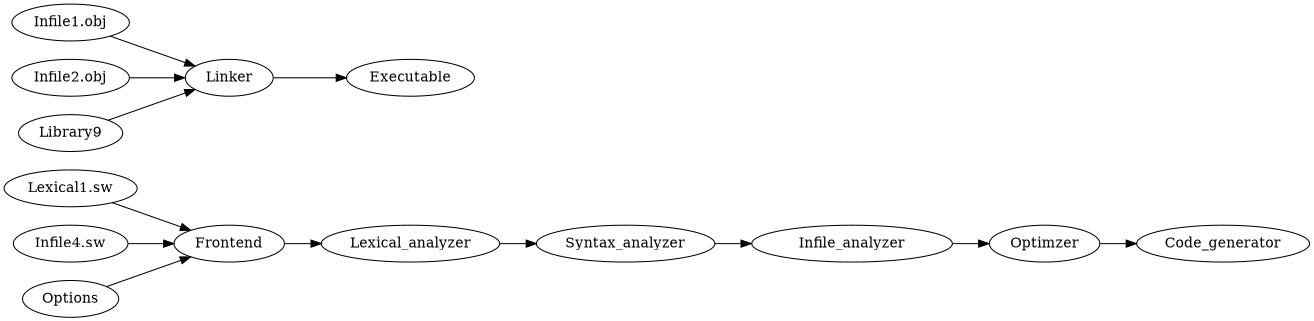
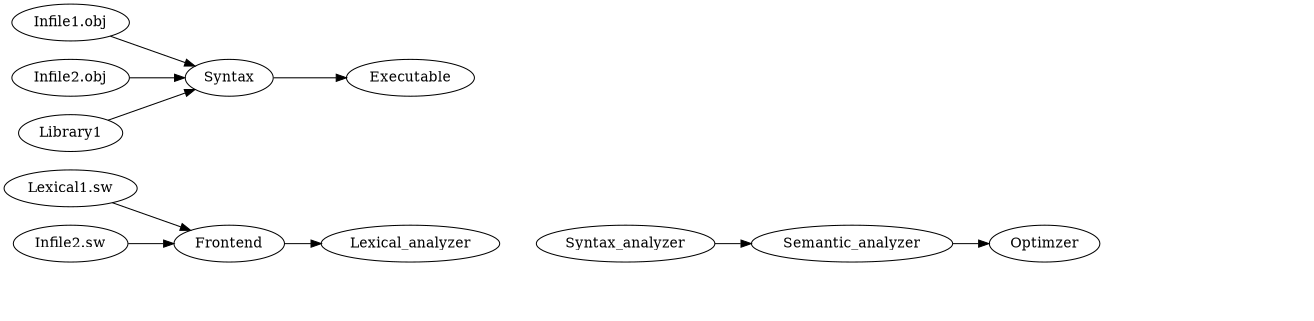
(229, 78) -> (229, 78)
(71, 133) -> (71, 133)
(71, 244) -> (71, 244)
(513, 244) -> none
(852, 244) -> (852, 244)
(1223, 244) -> none
(71, 299) -> none
